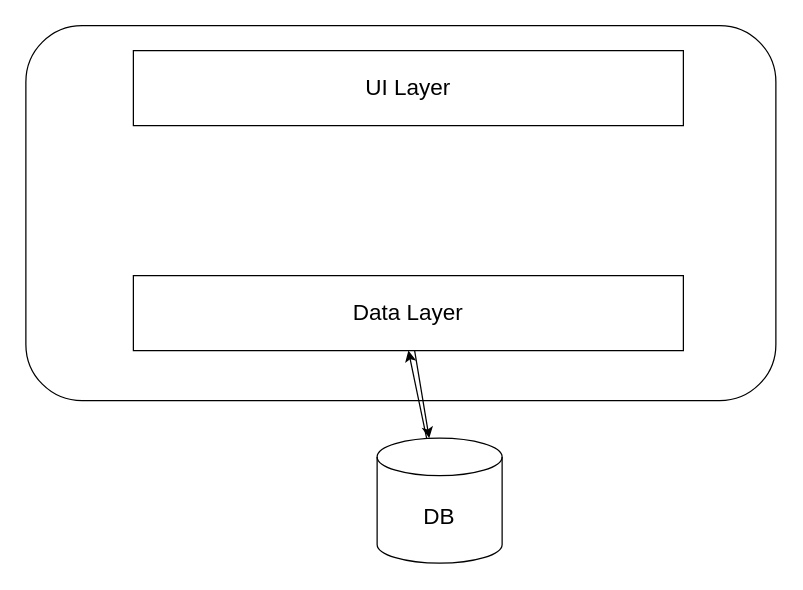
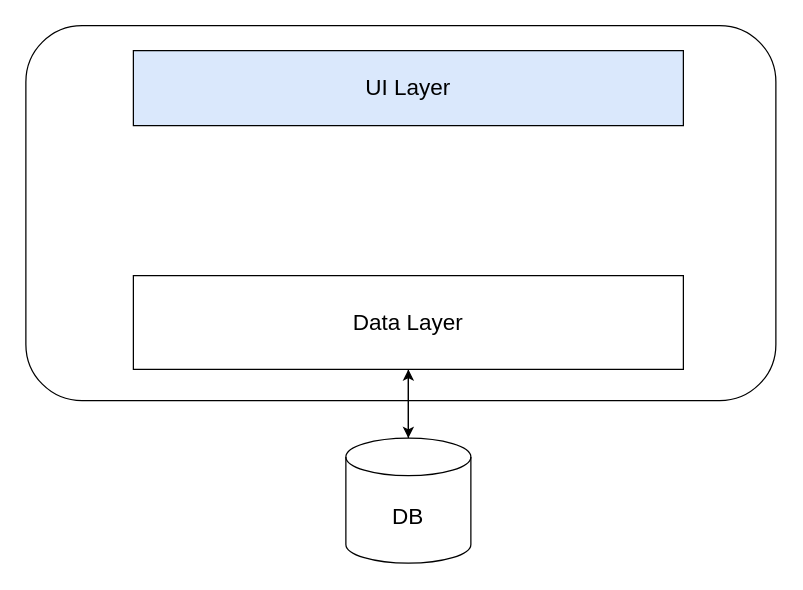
(408, 88) -> (408, 88)
(408, 313) -> (408, 323)
(439, 501) -> (408, 501)
